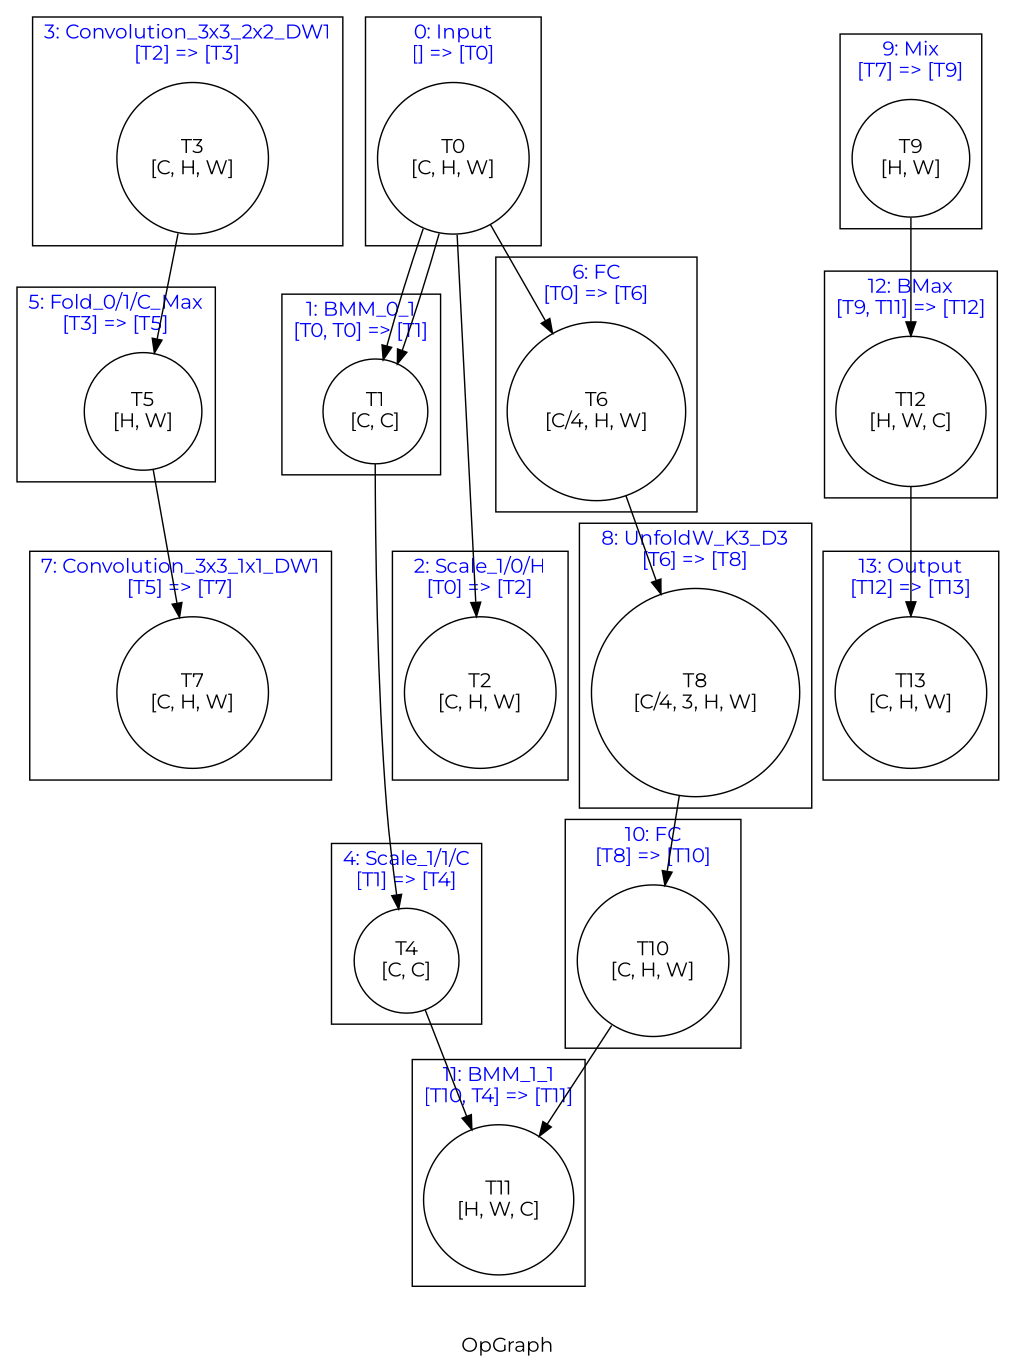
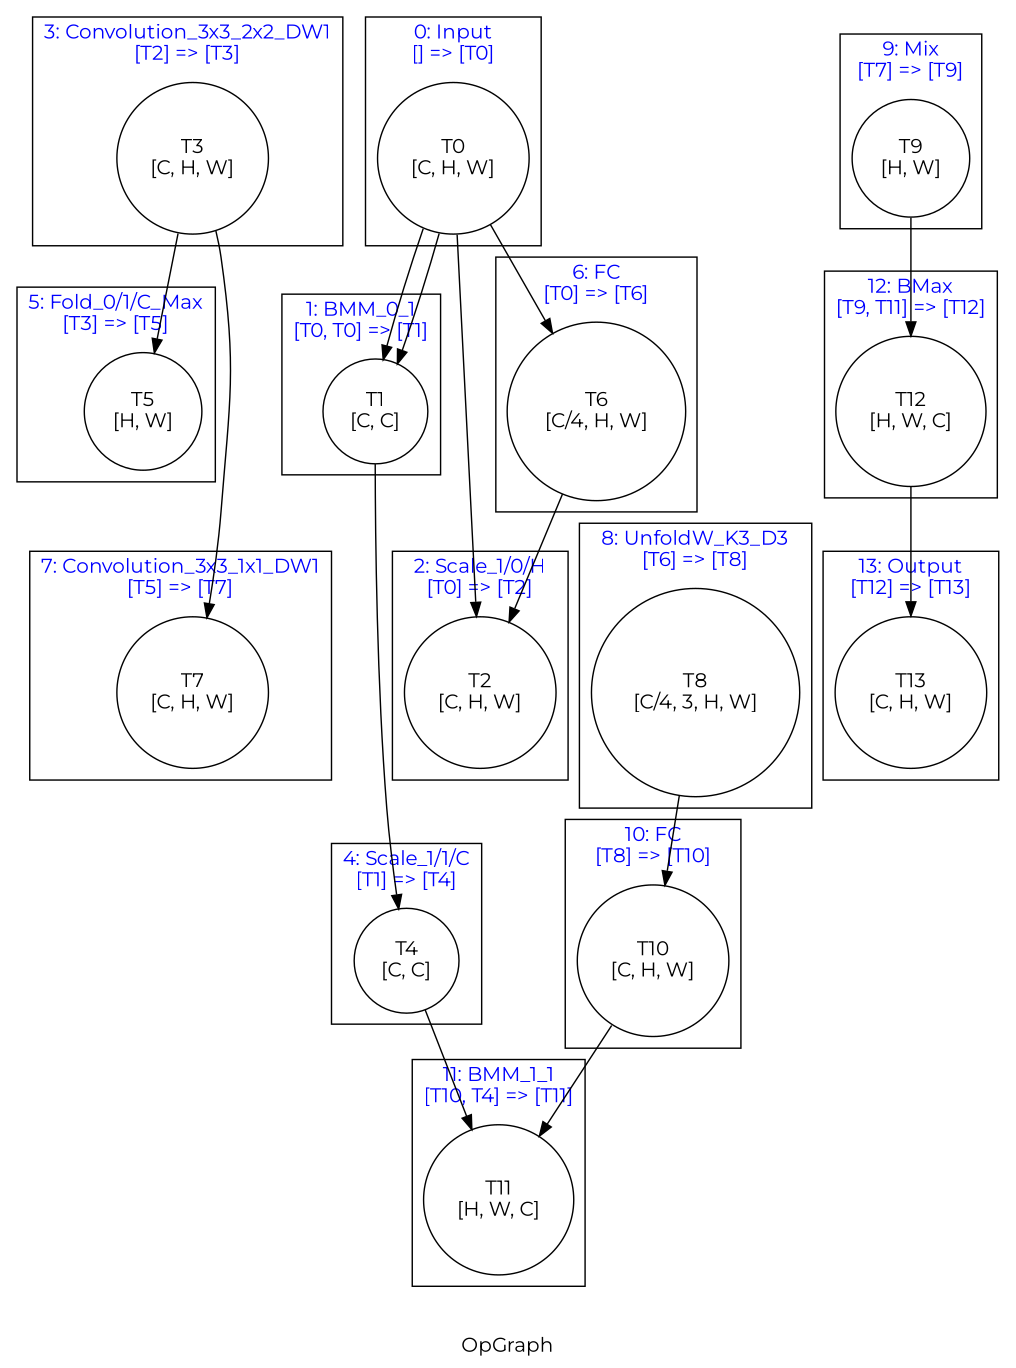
(165, 536) -> (229, 417)
(641, 538) -> (542, 543)
